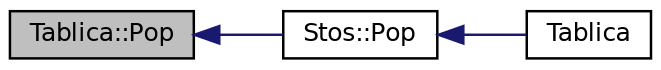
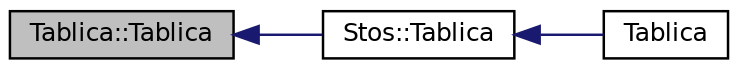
(102, 35) -> (122, 35)
(360, 35) -> (419, 35)
